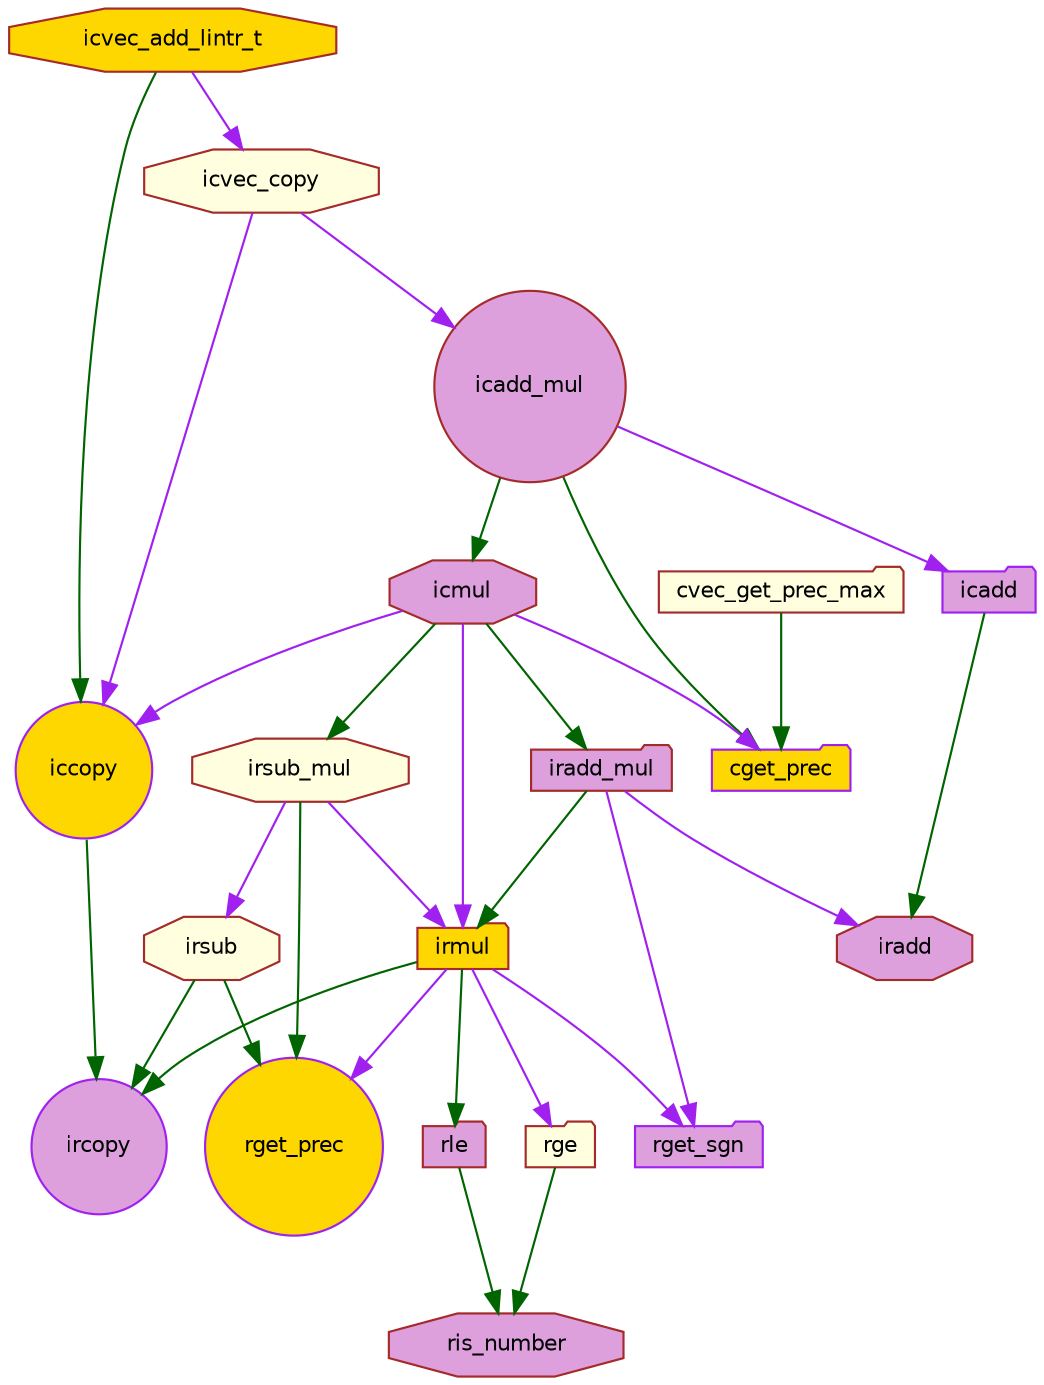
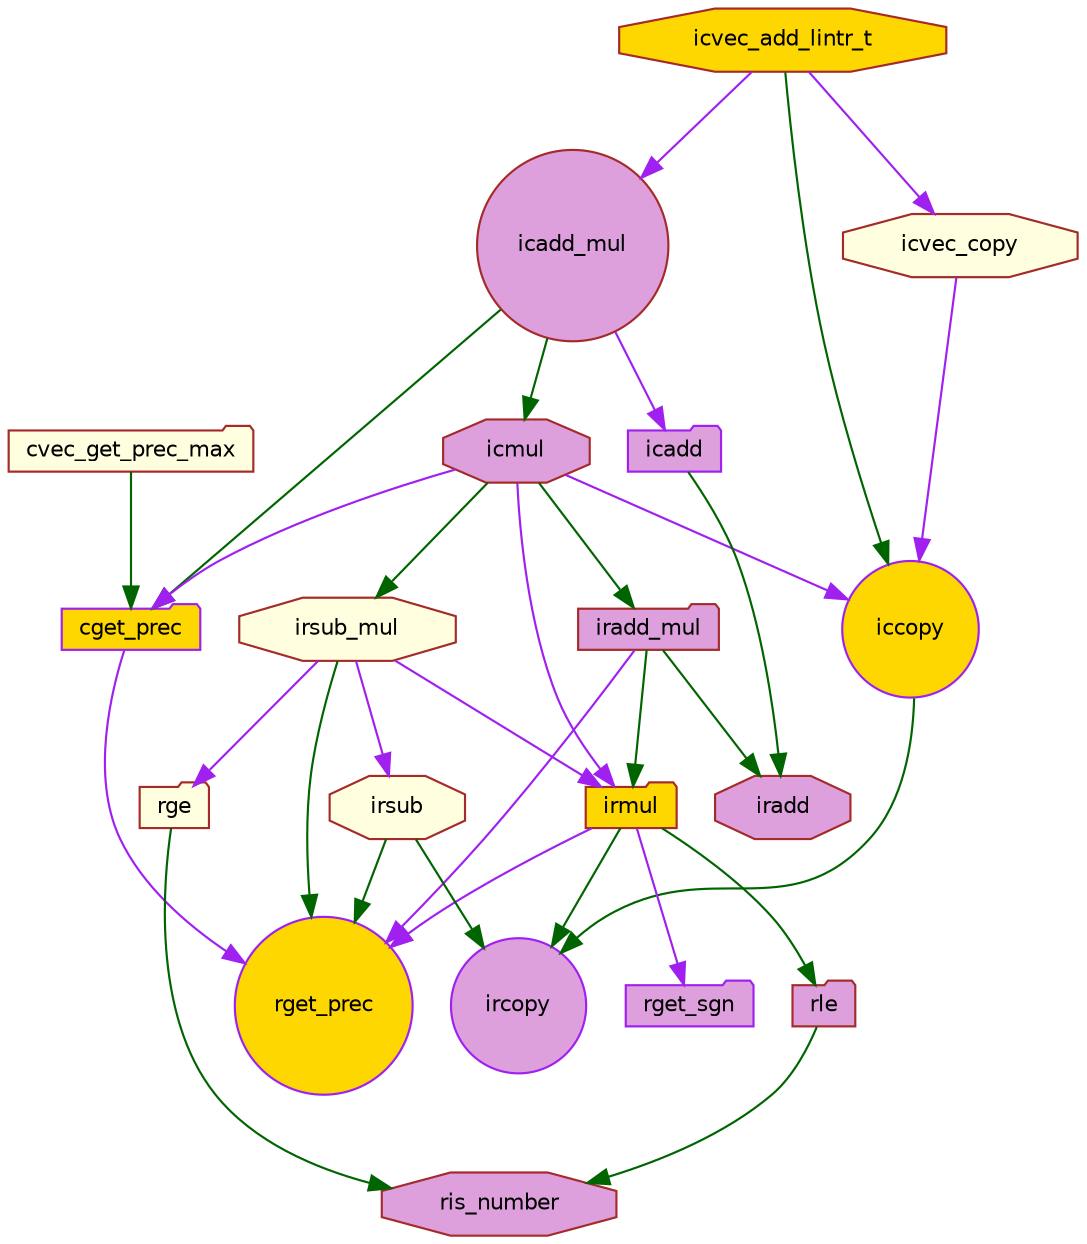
(369, 264) -> (705, 117)
none -> (114, 822)
(728, 860) -> (705, 704)
(647, 948) -> (523, 793)
(507, 1038) -> (264, 715)
